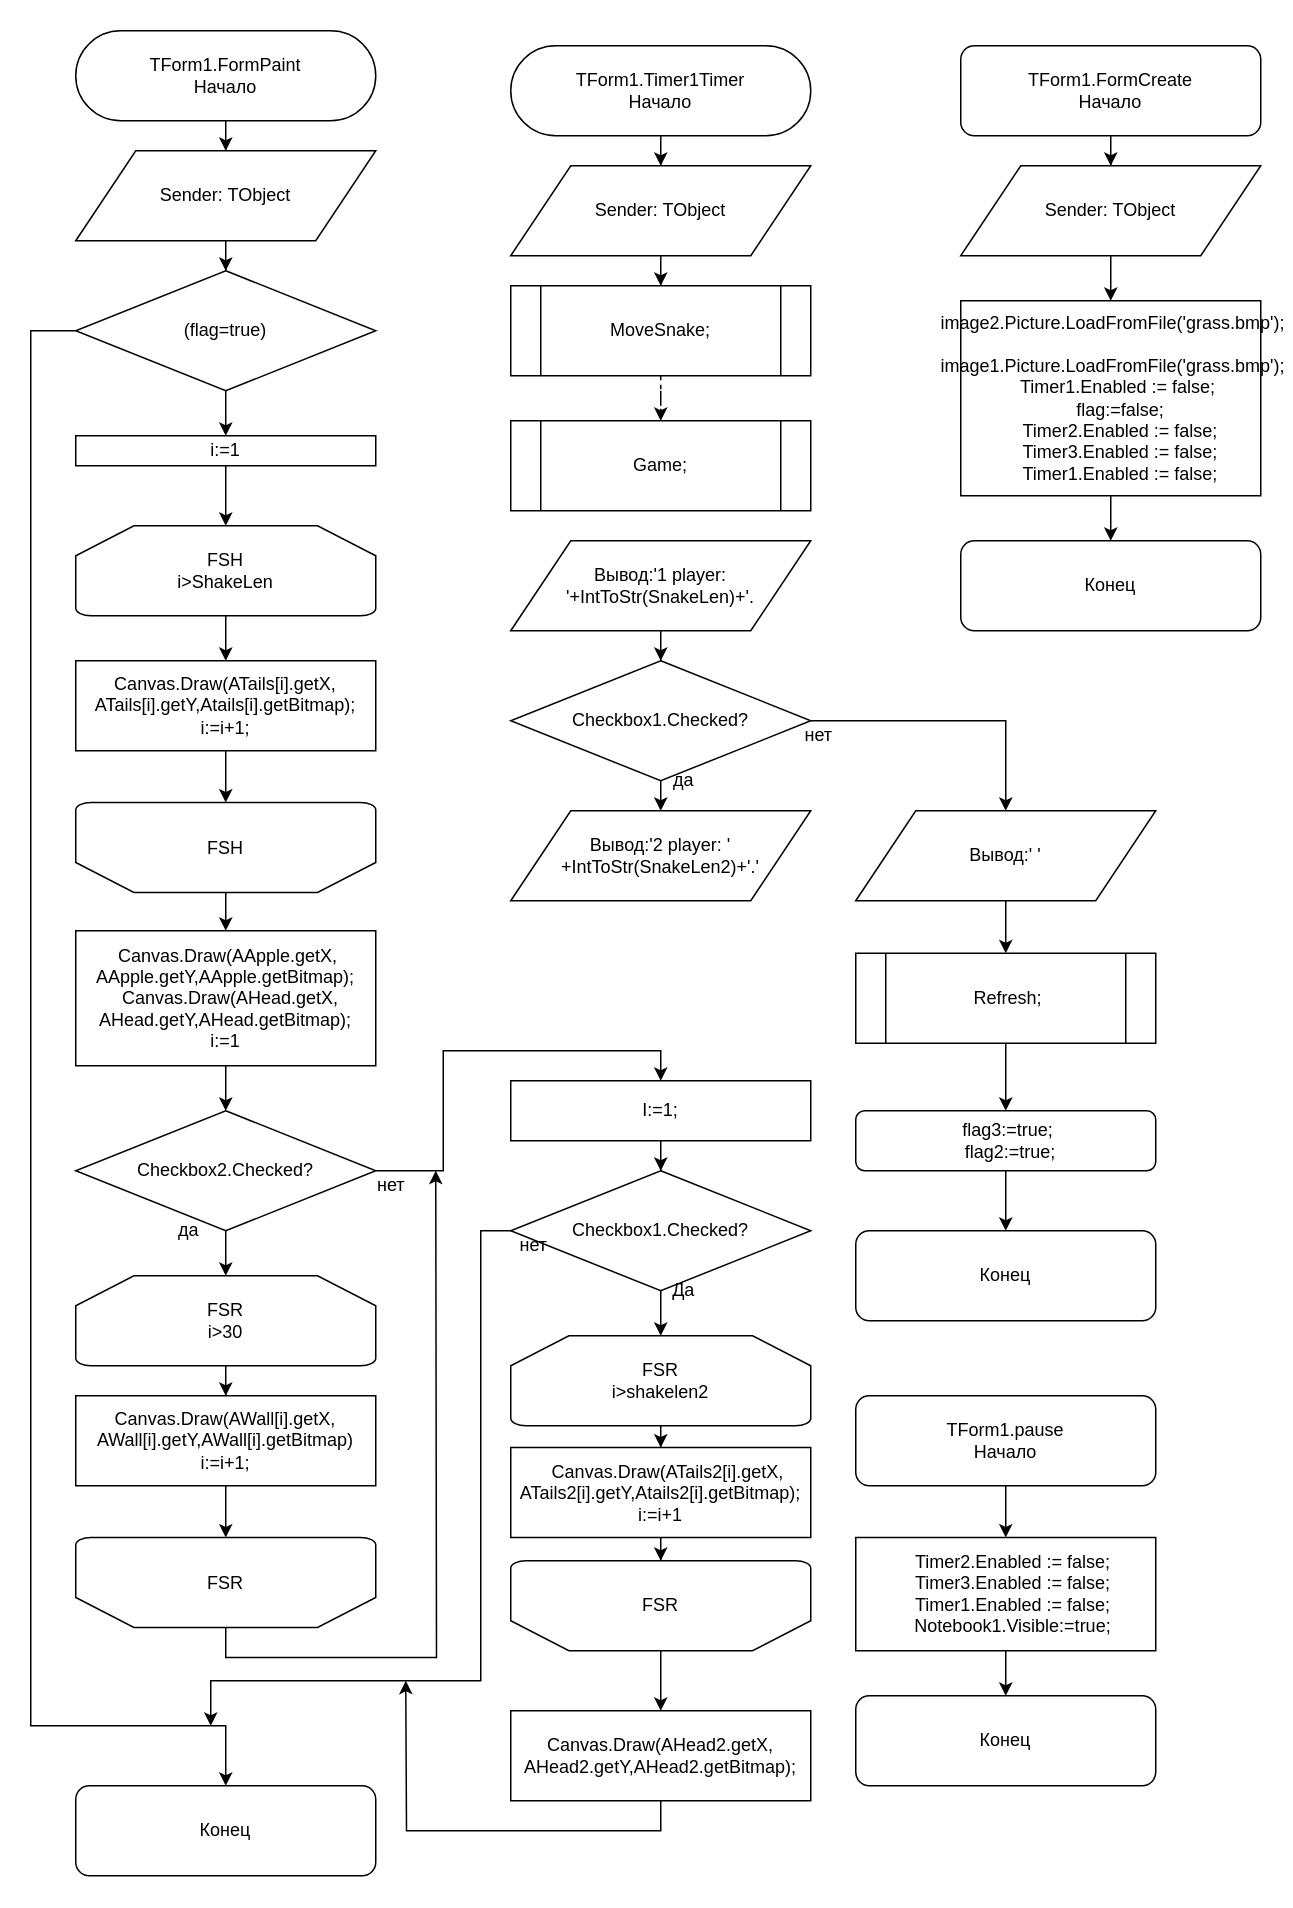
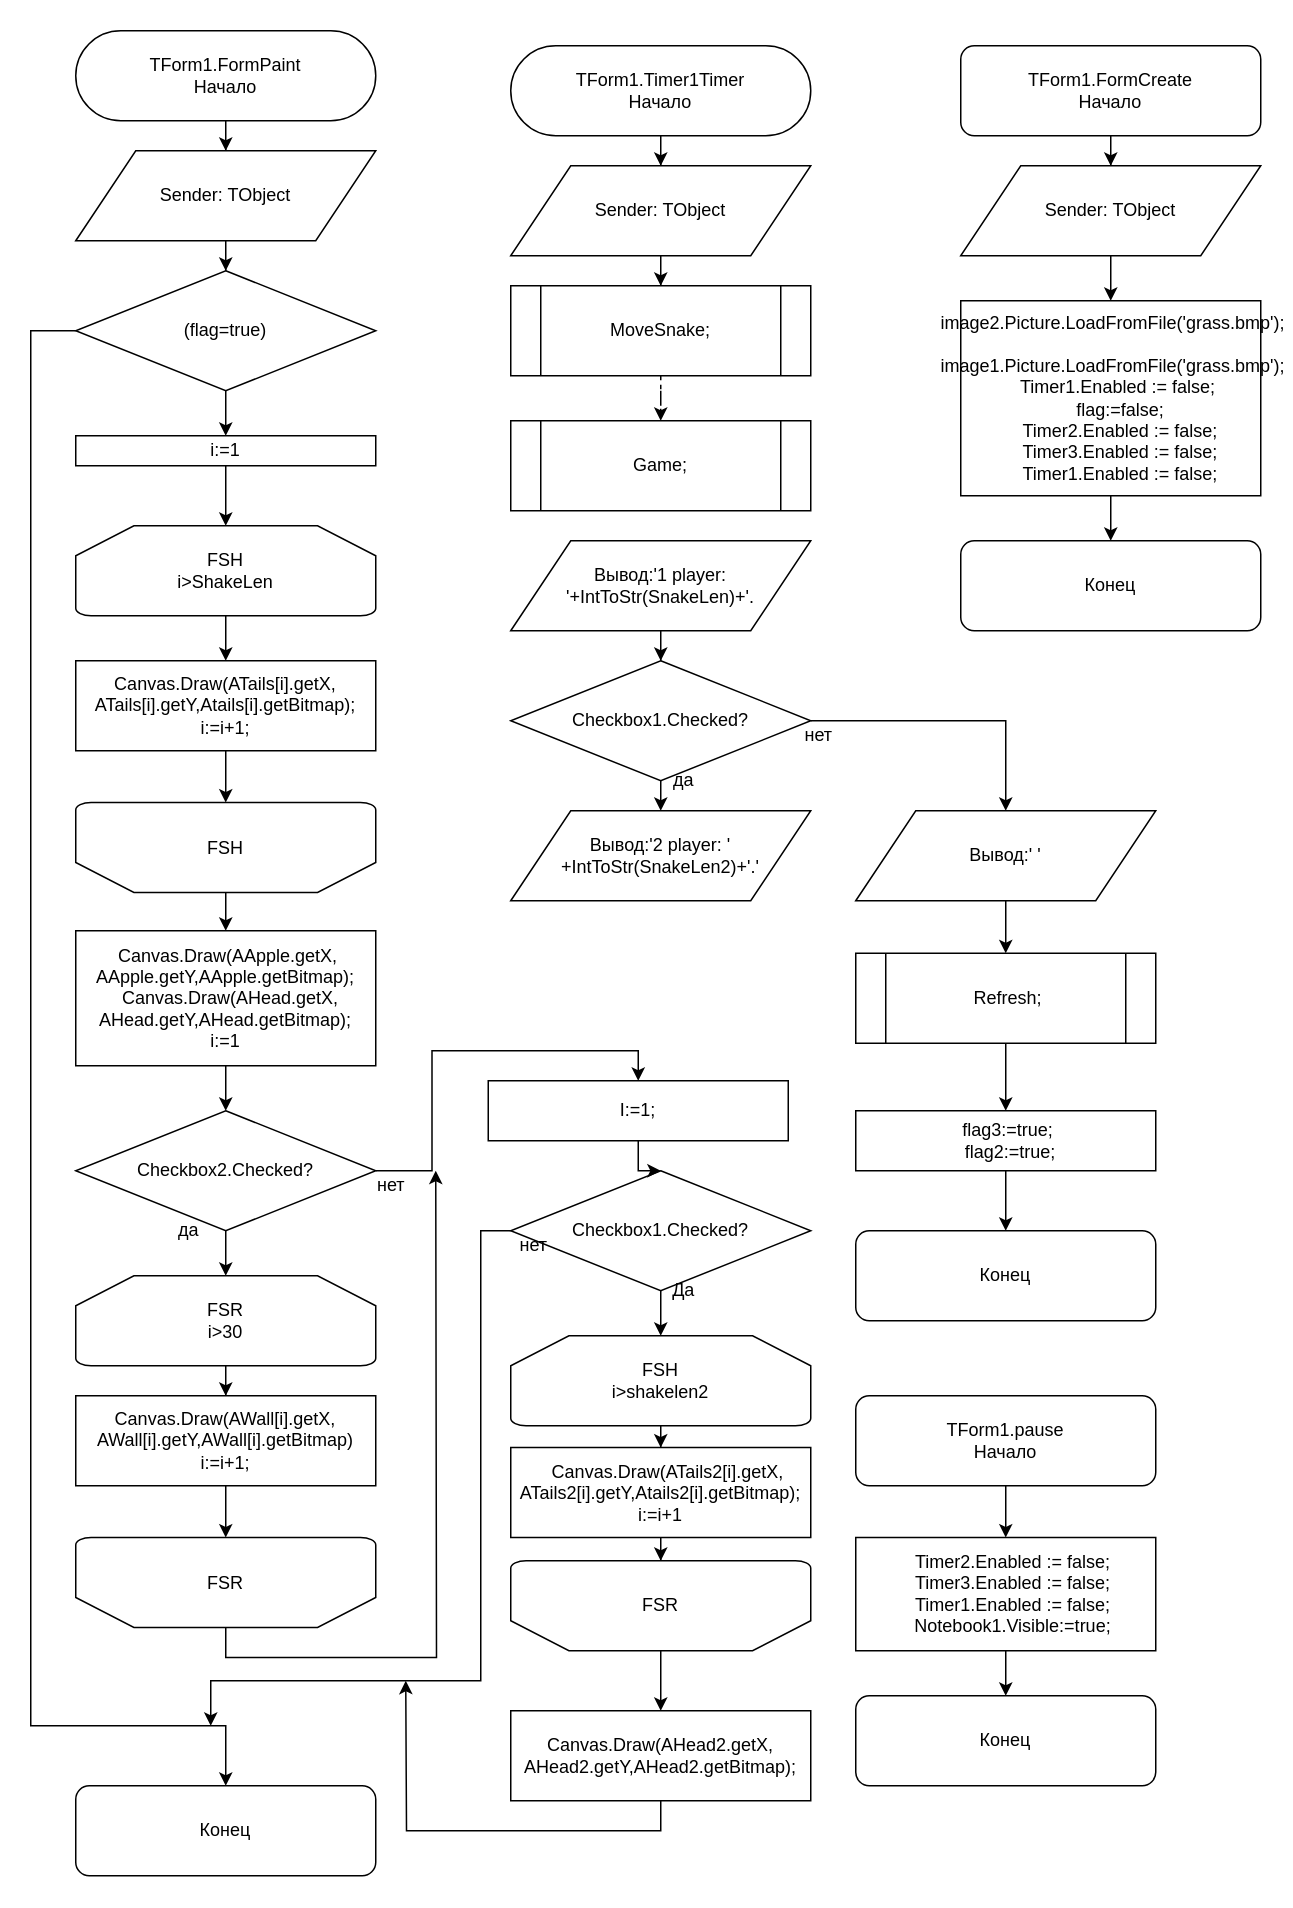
(661, 1111) -> (638, 1111)
(1006, 1141) -> (1006, 1141)
(661, 1381) -> (661, 1381)
